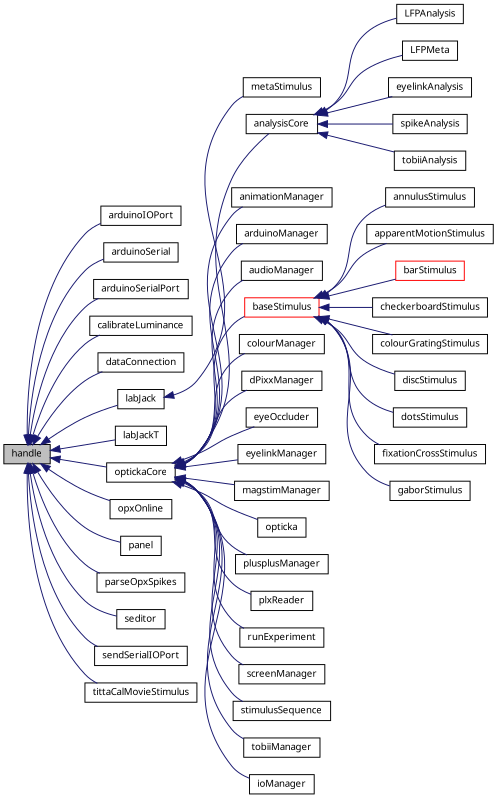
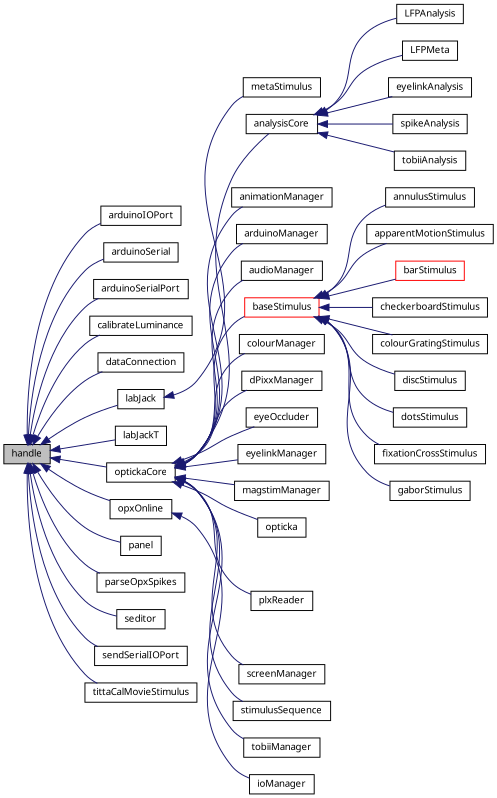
(282, 564) -> none
(282, 638) -> none
(205, 696) -> (220, 619)
